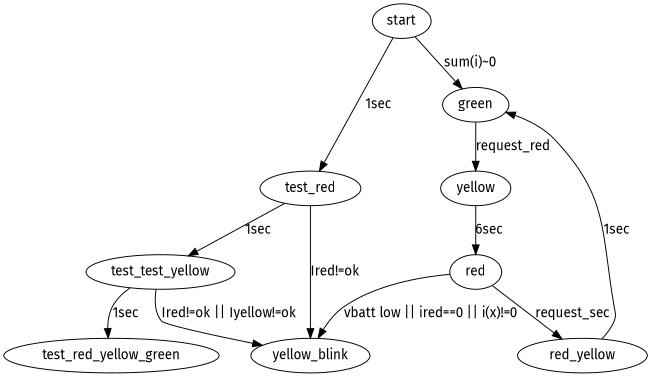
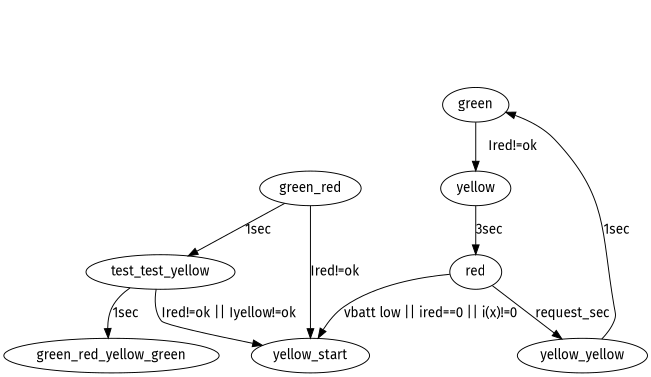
(402, 21) -> none
(513, 147) -> (513, 147)
(310, 188) -> (310, 188)
(489, 230) -> (489, 230)
(111, 356) -> (111, 356)
(310, 356) -> (310, 356)
(582, 356) -> (582, 356)
